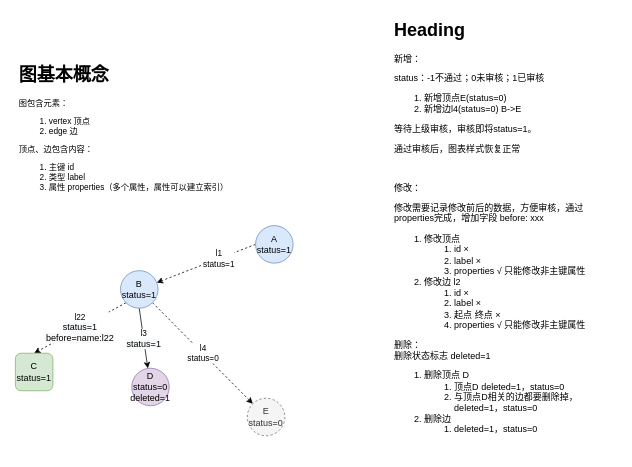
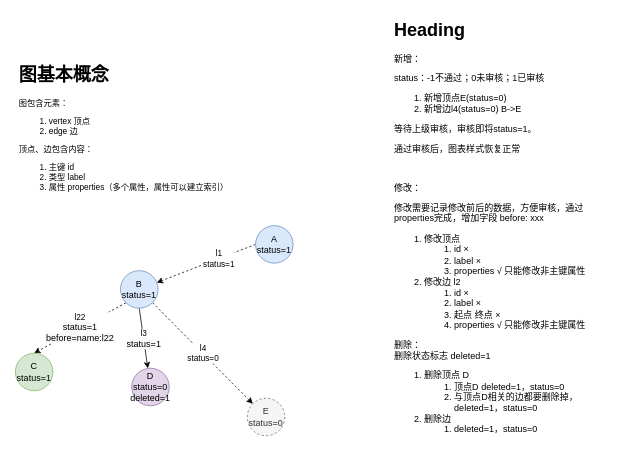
(34, 372) -> (34, 372)
